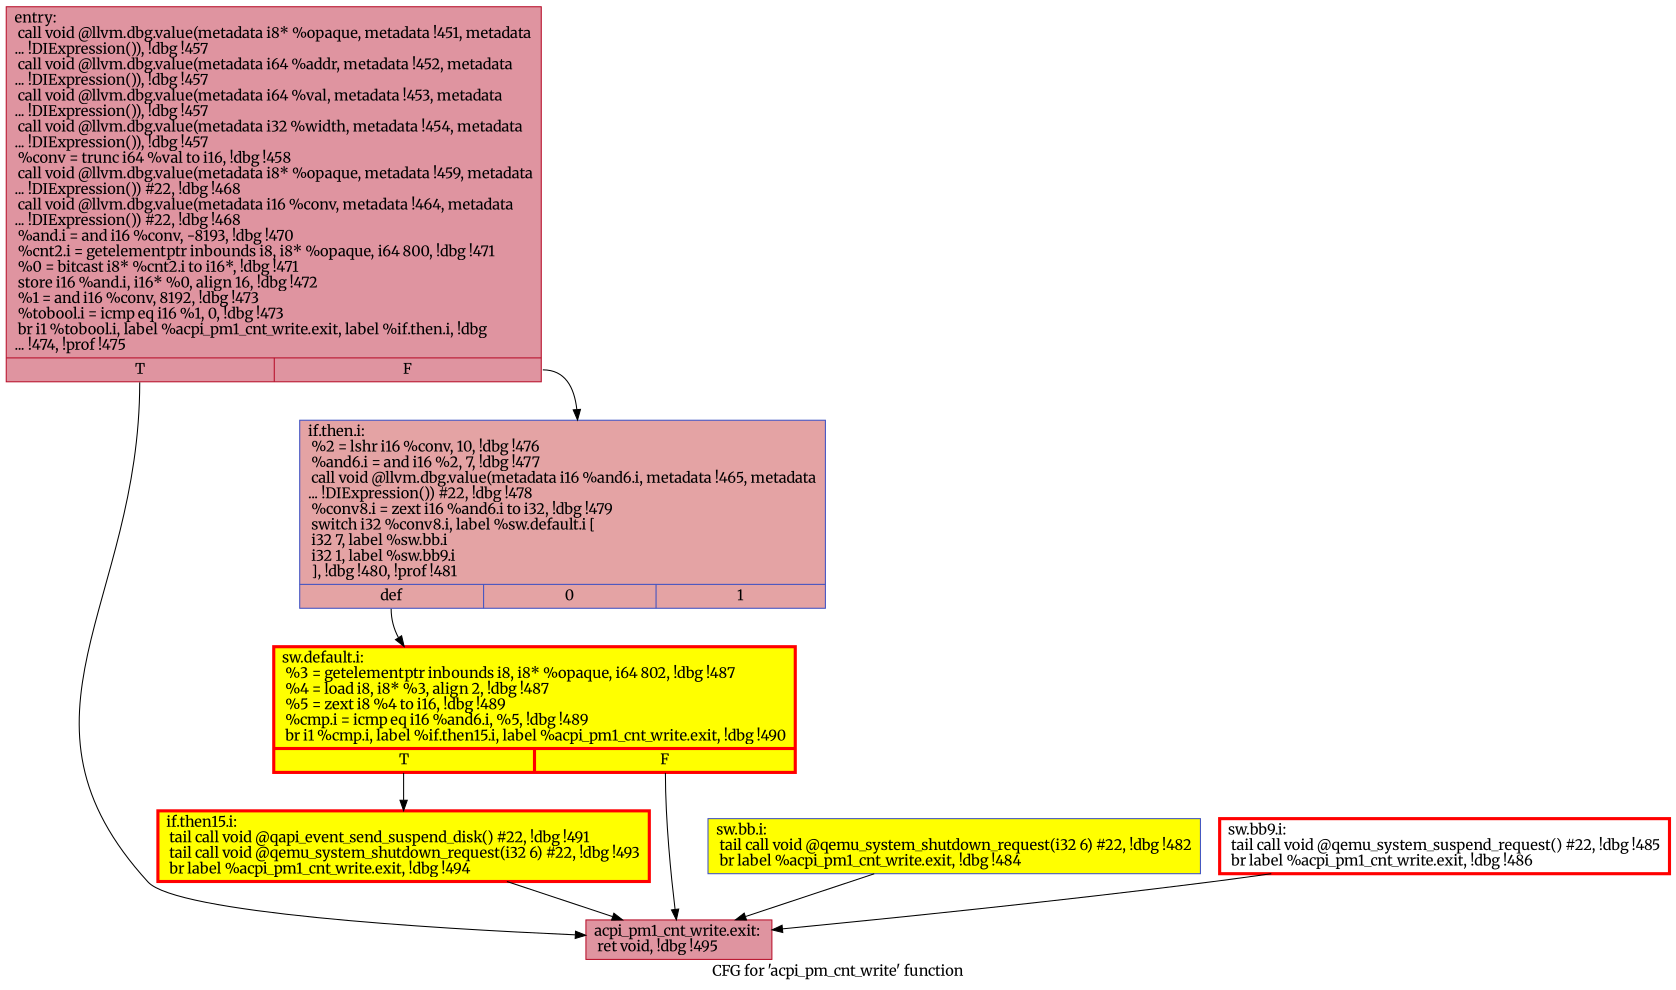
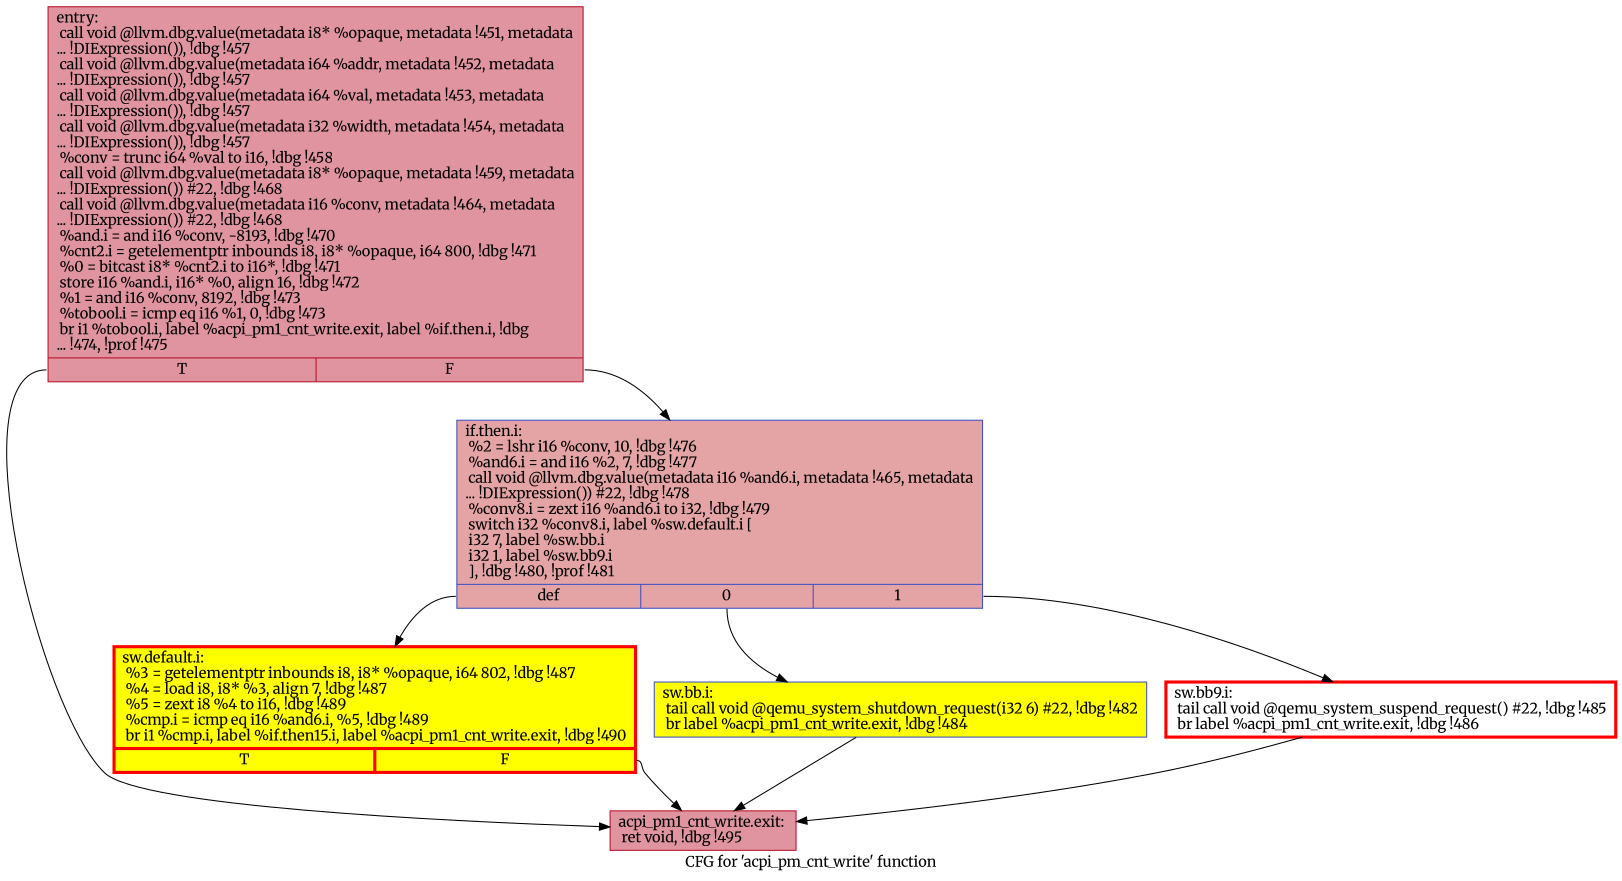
none -> (1157, 621)
none -> (742, 650)
(416, 689) -> (255, 689)
(404, 846) -> none
